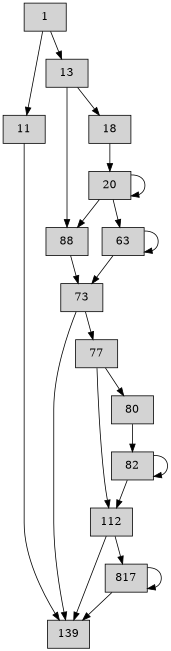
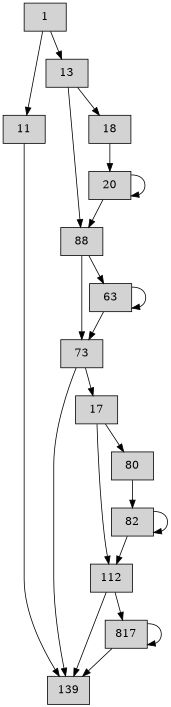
(116, 210) -> (94, 266)
(97, 354) -> (97, 410)
